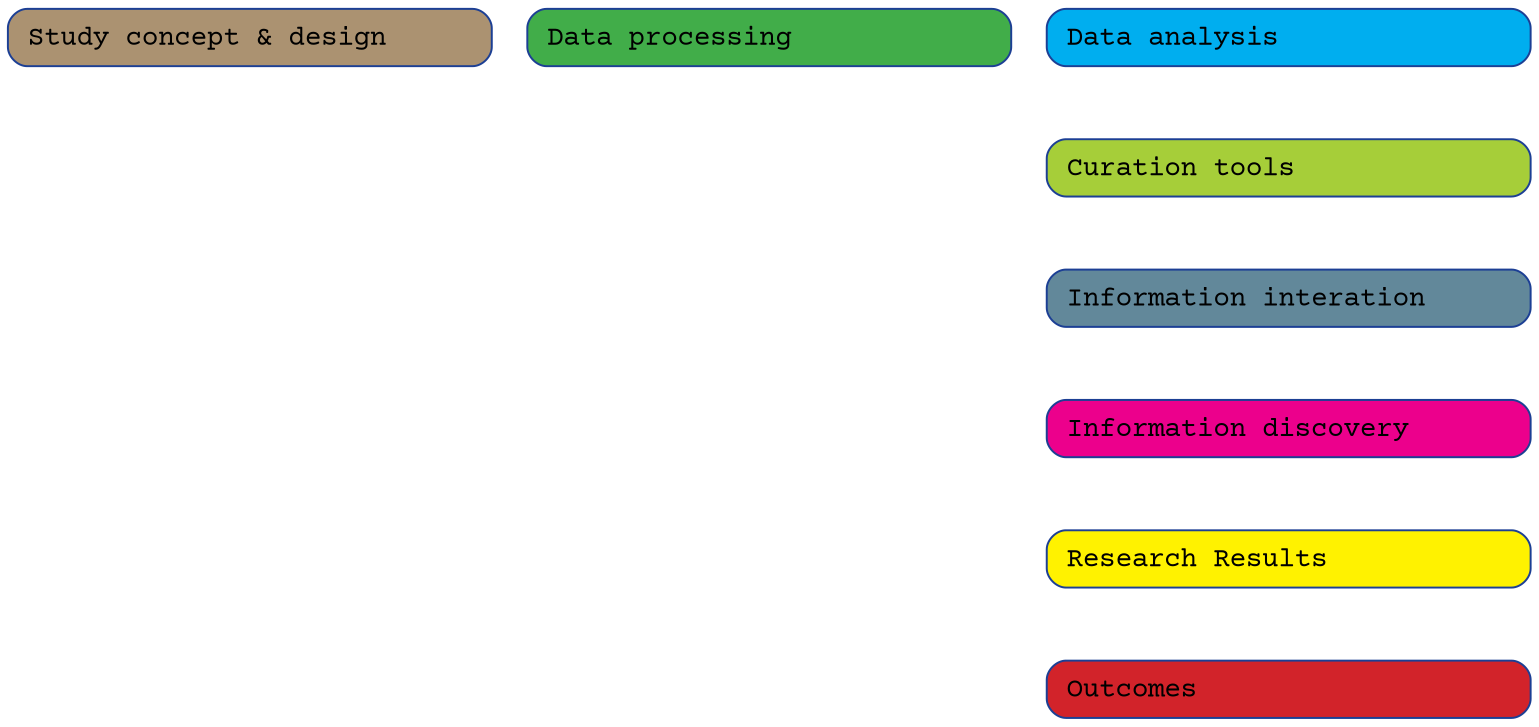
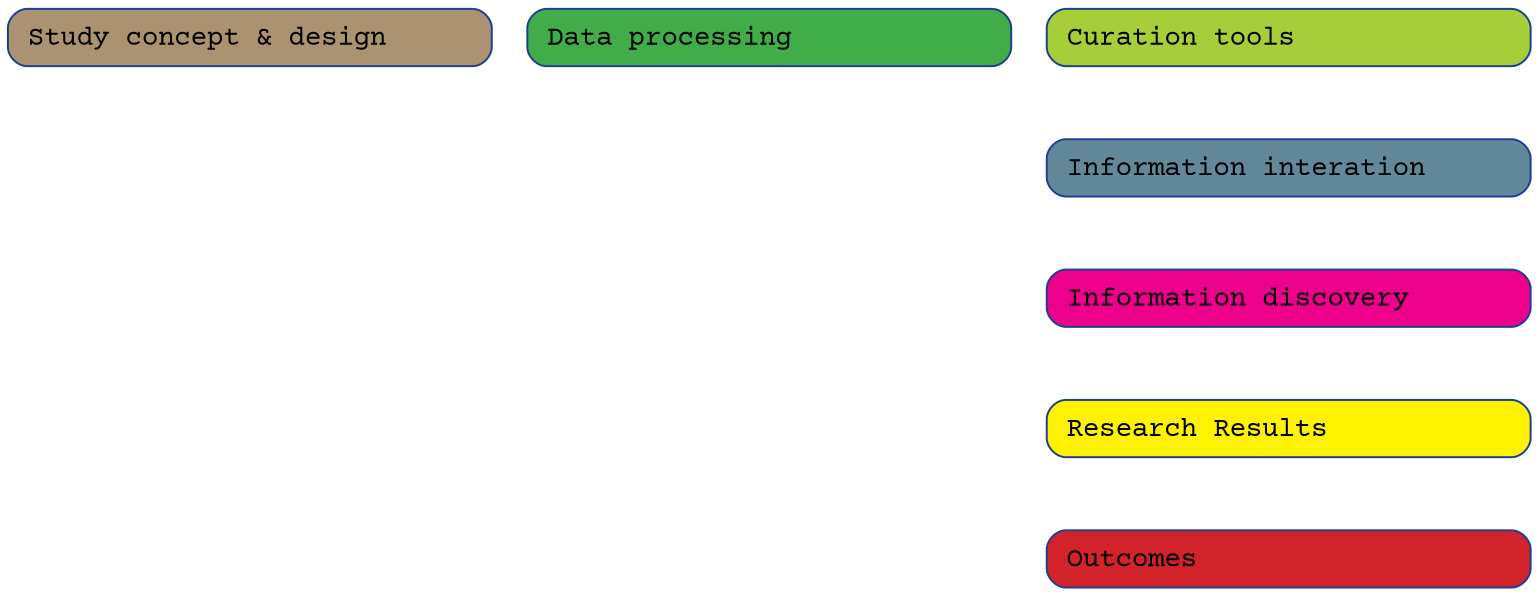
(1289, 38) -> none
